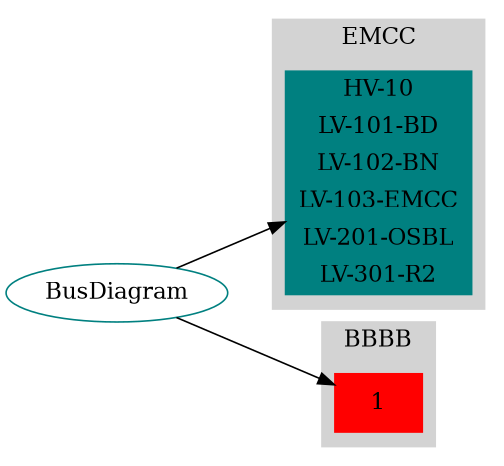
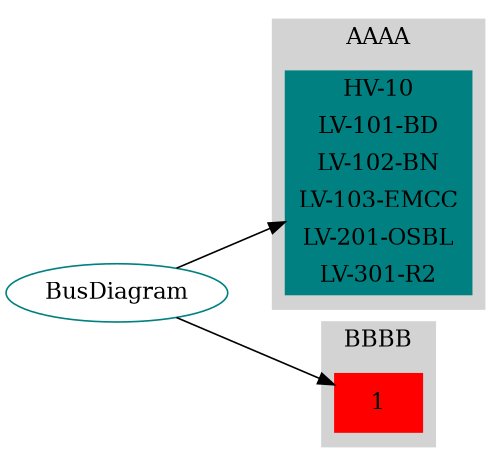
(379, 38) -> (379, 38)
